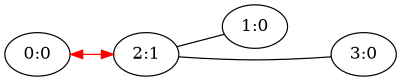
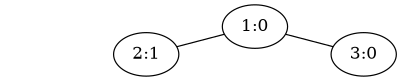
(37, 54) -> none
(255, 60) -> (309, 40)
